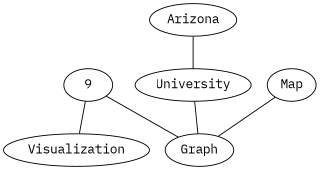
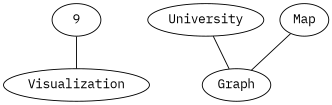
(193, 20) -> none
(142, 117) -> none
